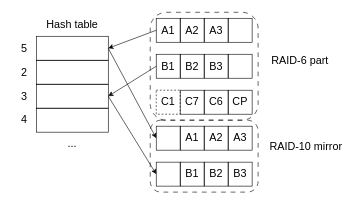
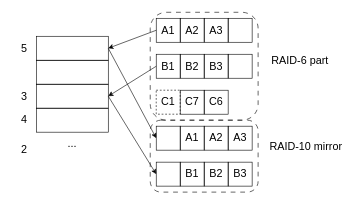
(72, 24) -> none
(24, 72) -> (24, 150)
(240, 102) -> none
